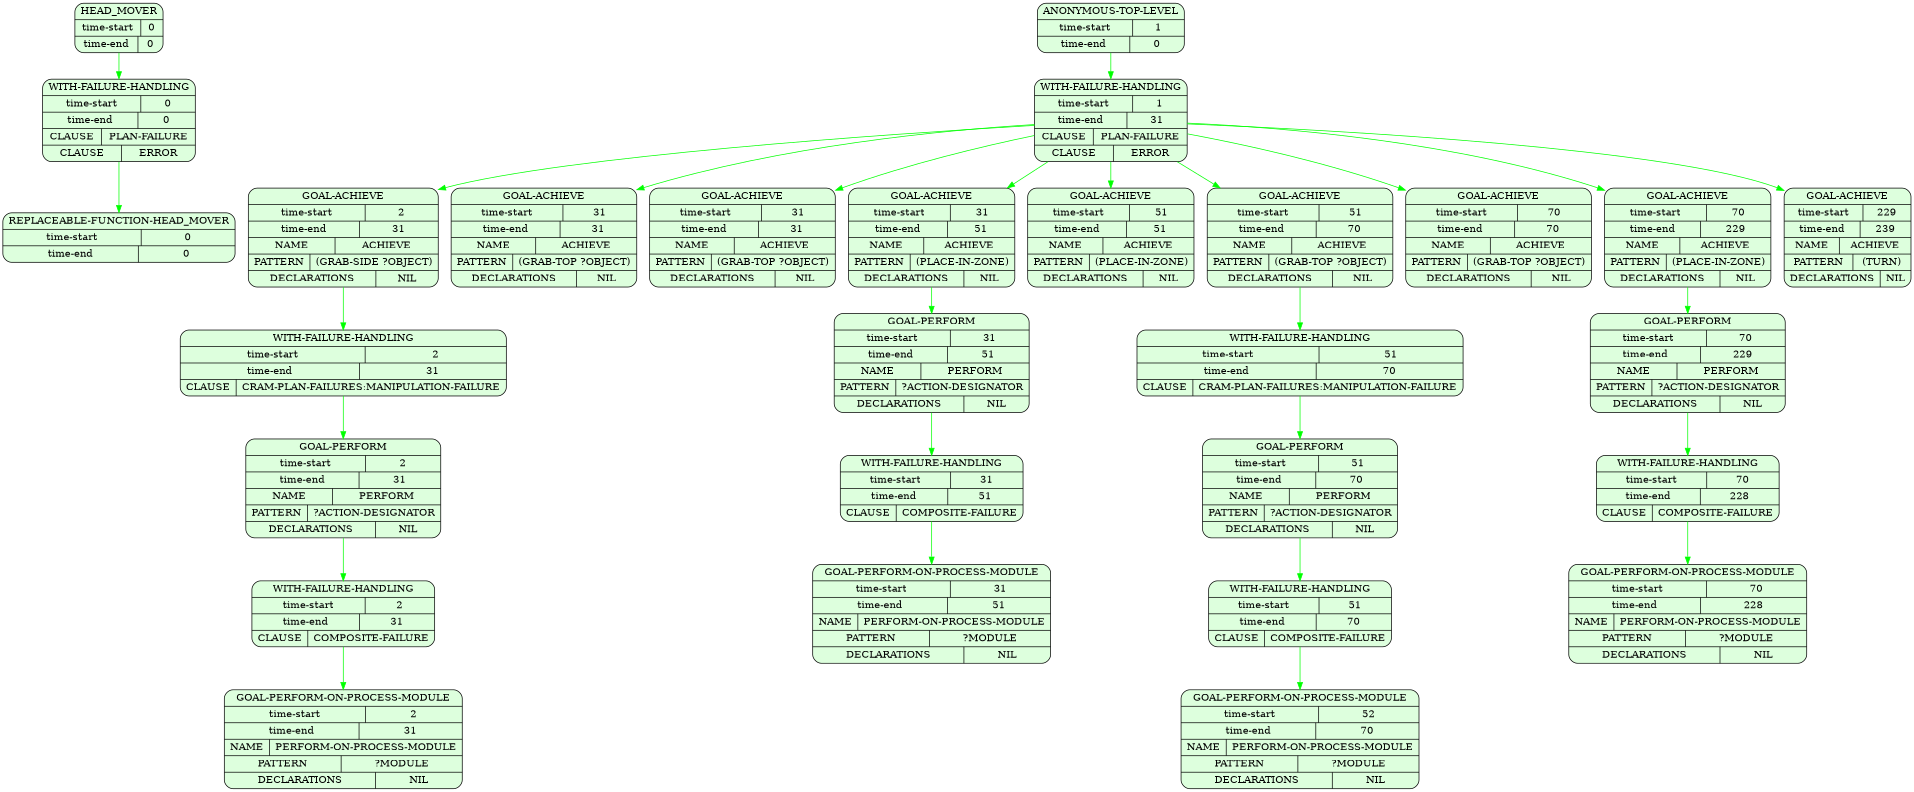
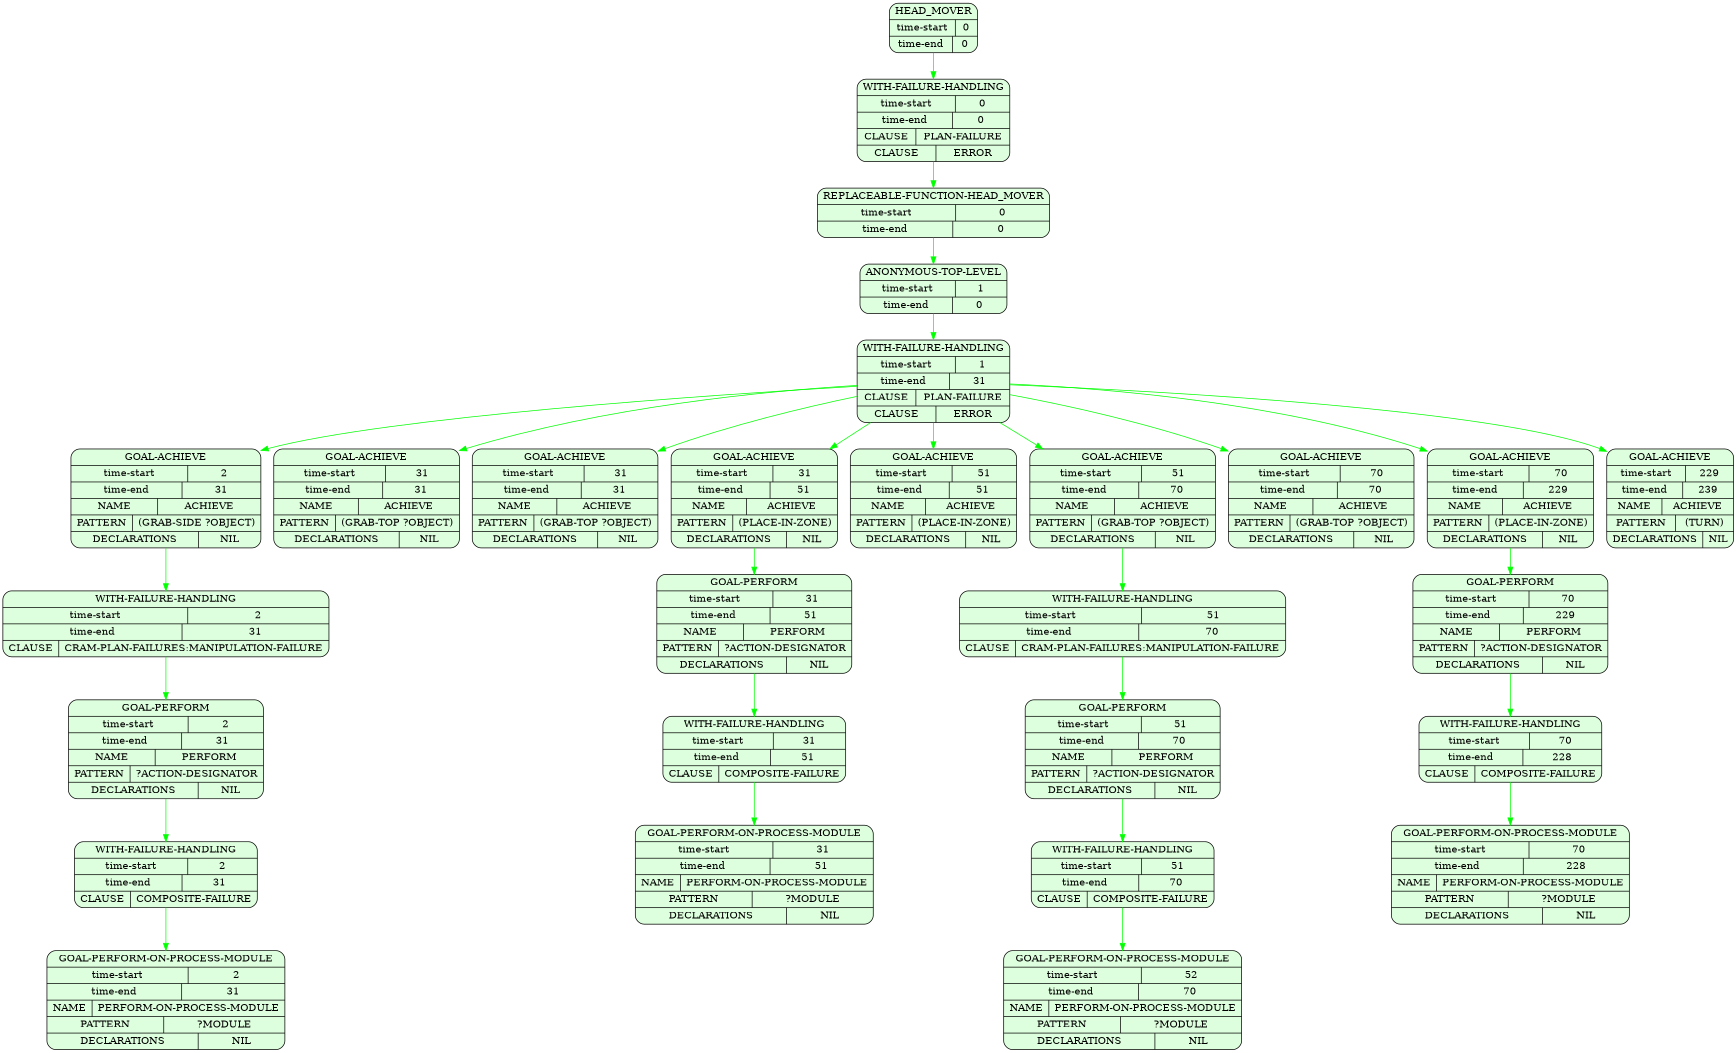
none -> (933, 247)
